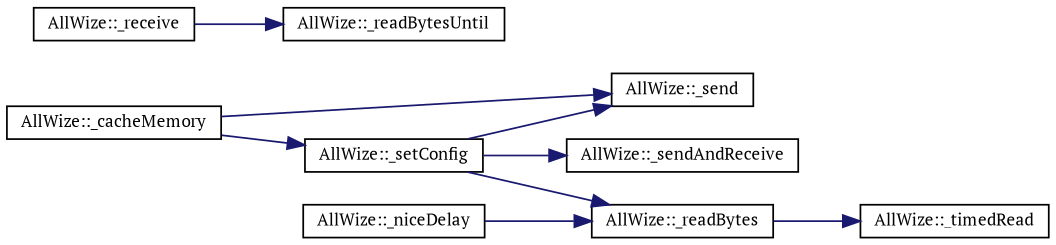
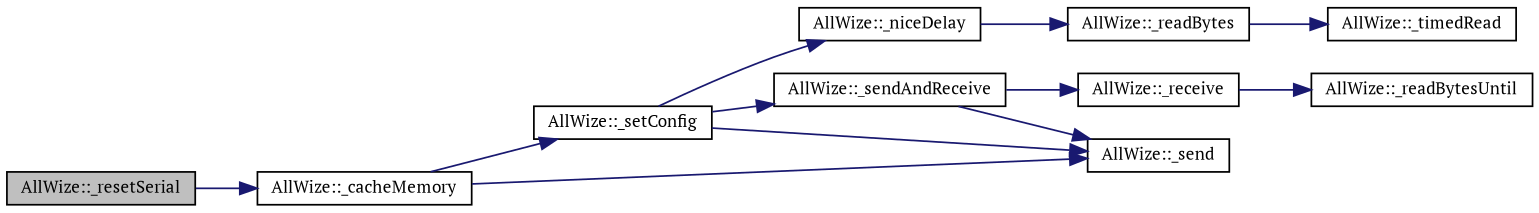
none -> (1033, 90)
none -> (1016, 121)
(530, 186) -> (732, 73)
none -> (101, 188)
